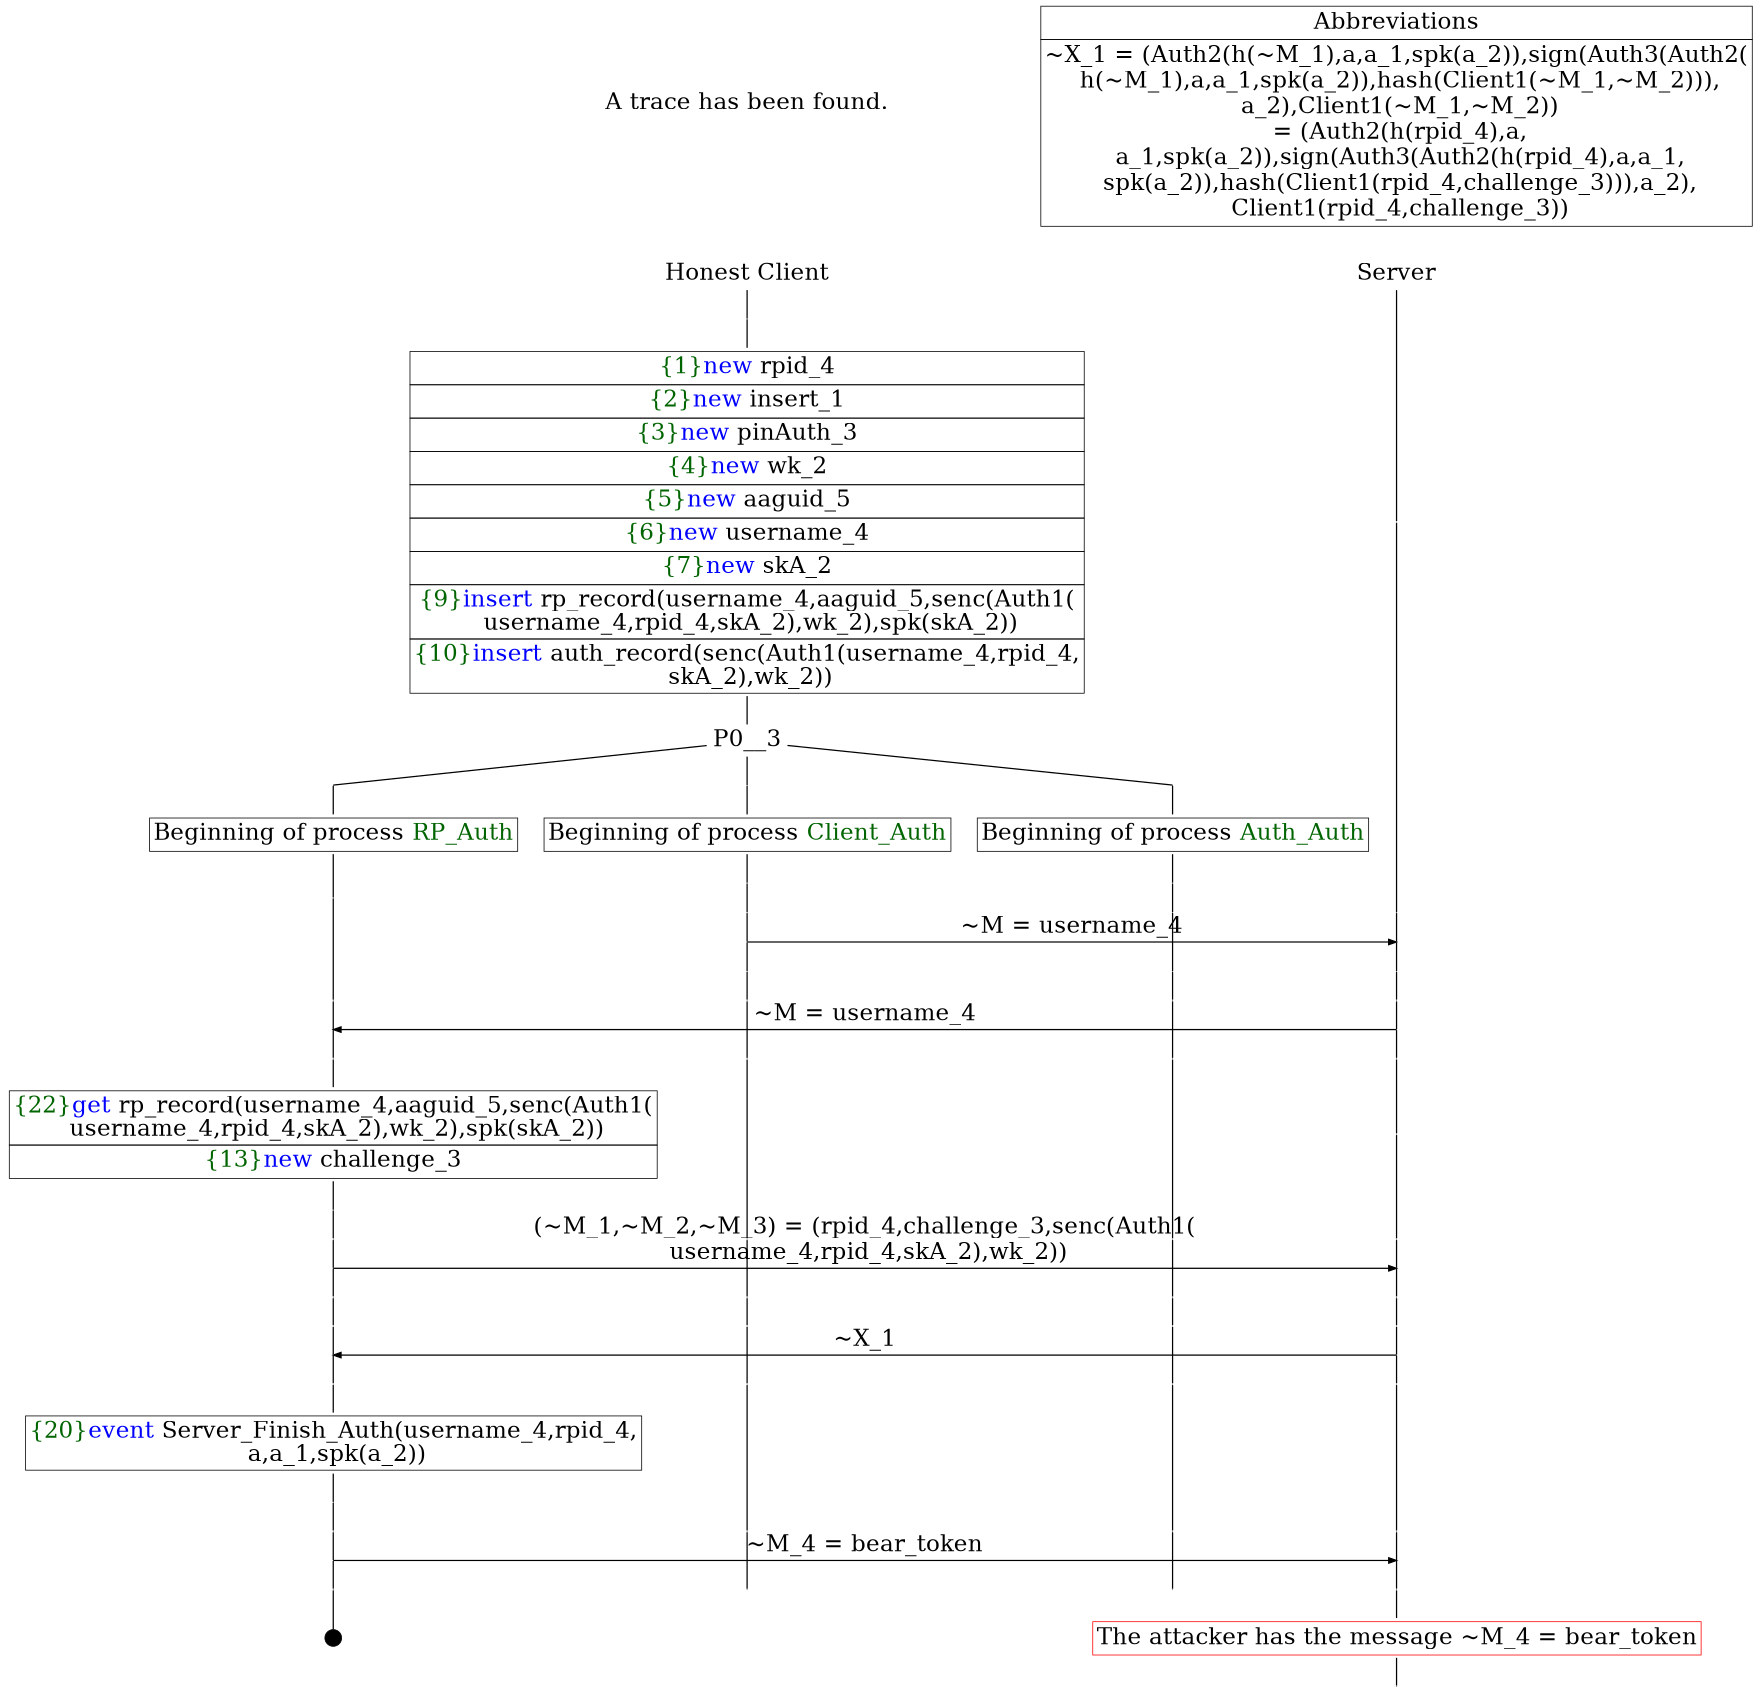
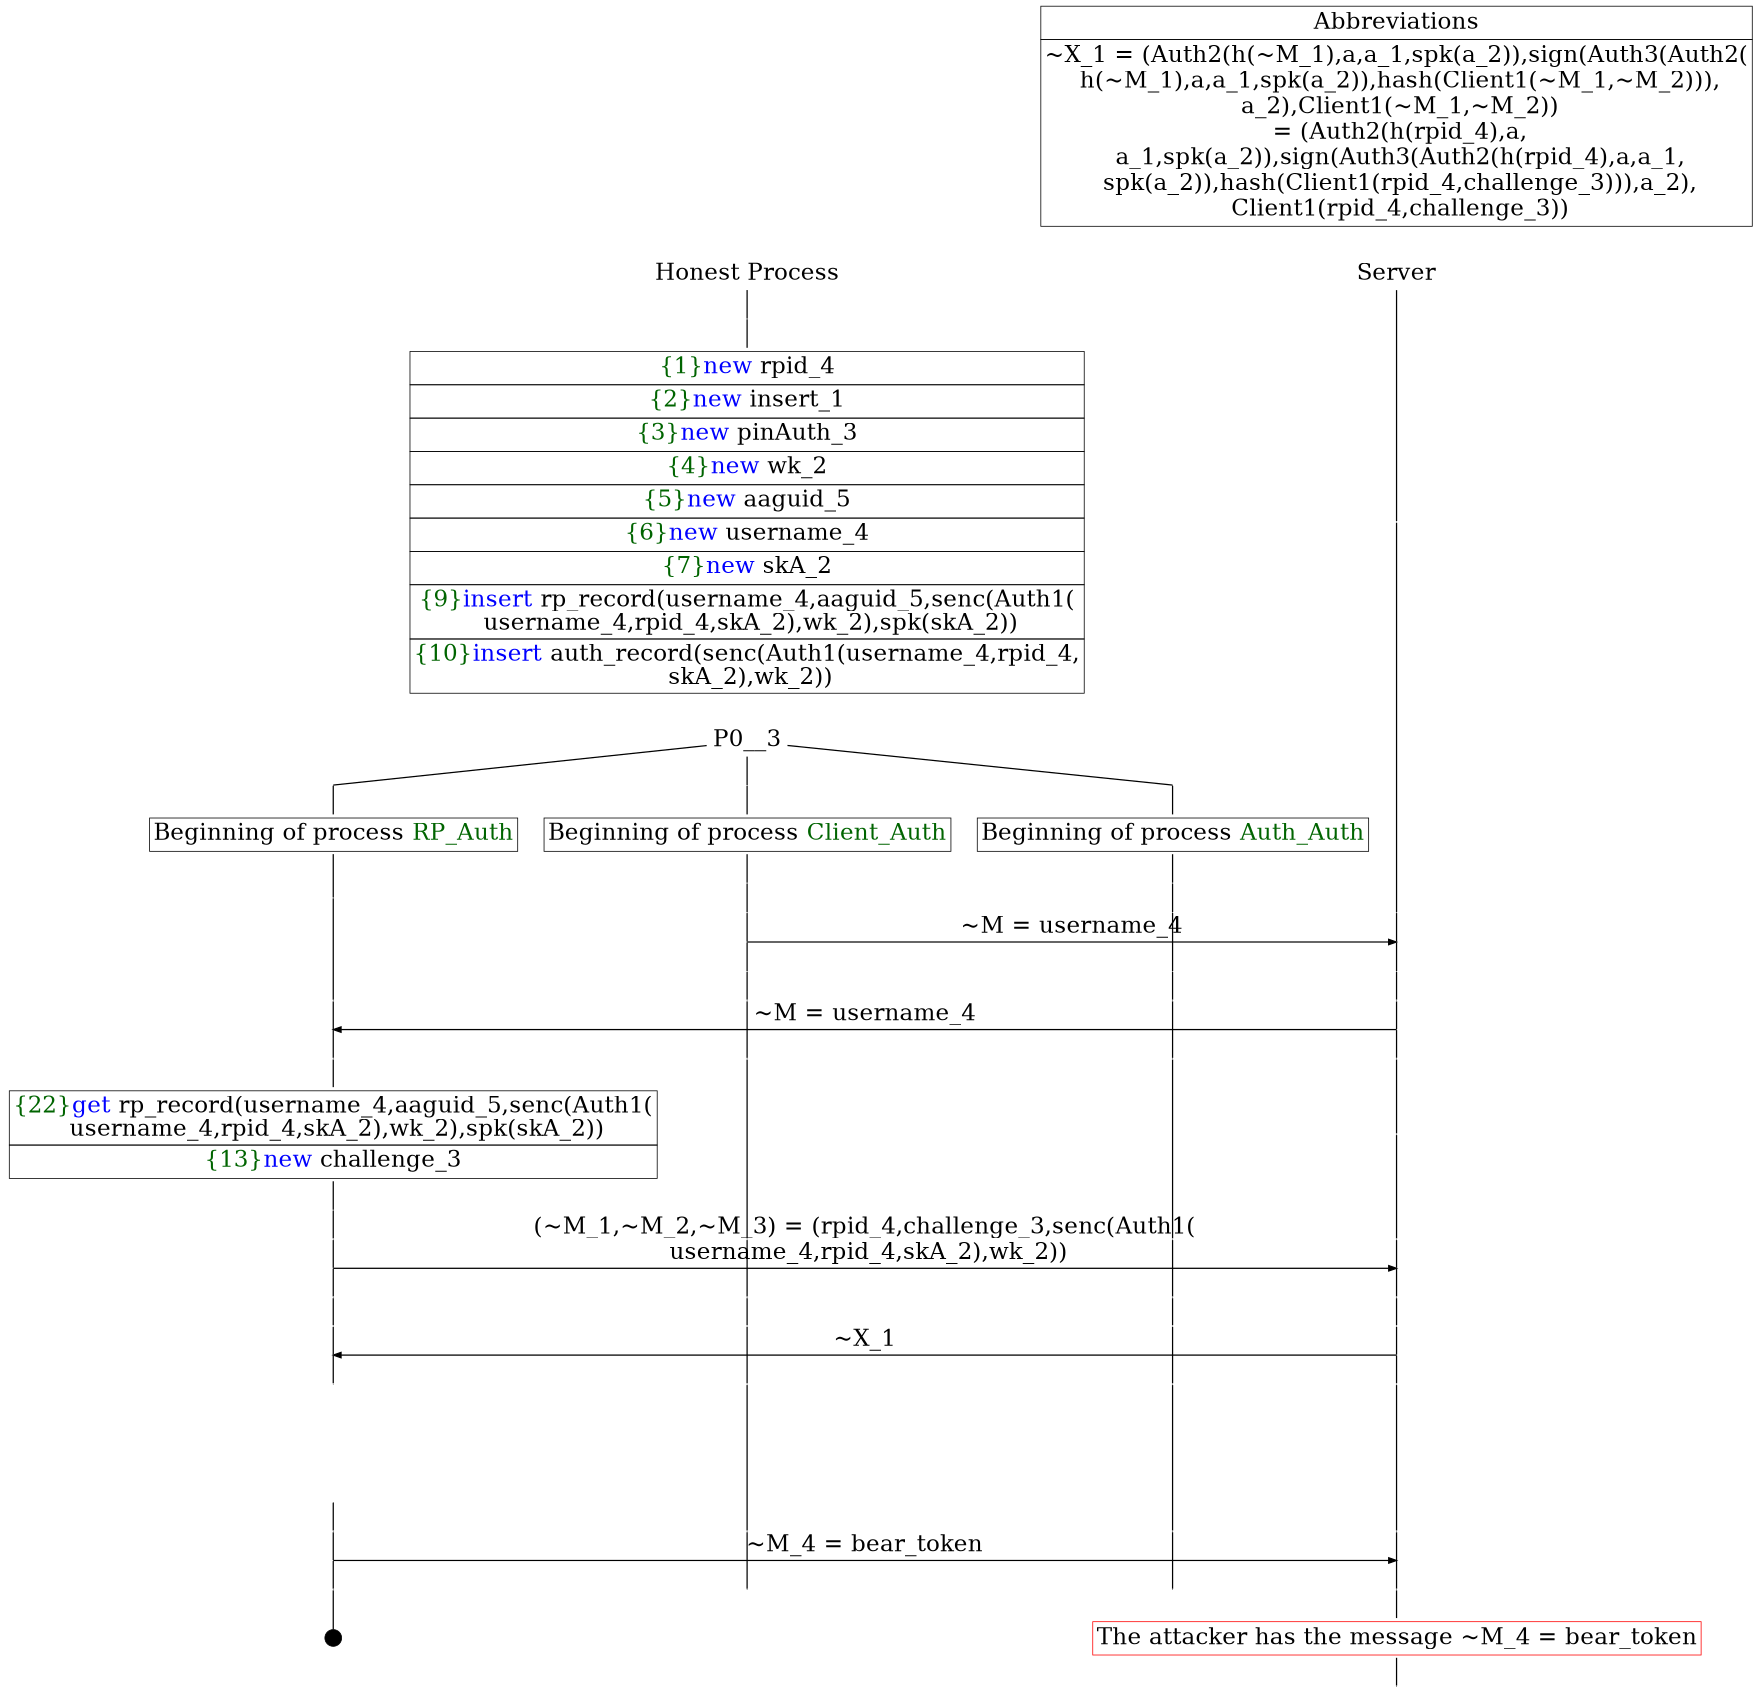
(747, 116) -> none
(747, 274) -> (747, 274)
(747, 710) -> none
(333, 1443) -> none
